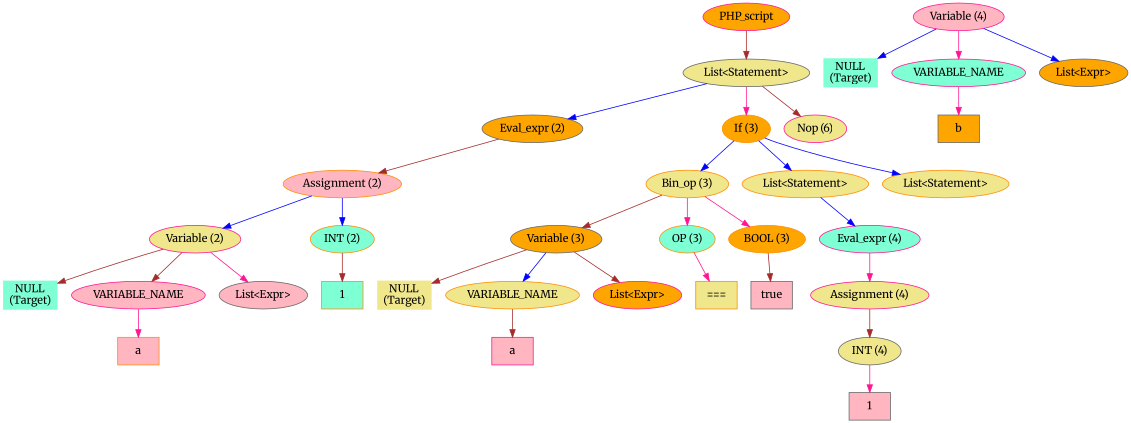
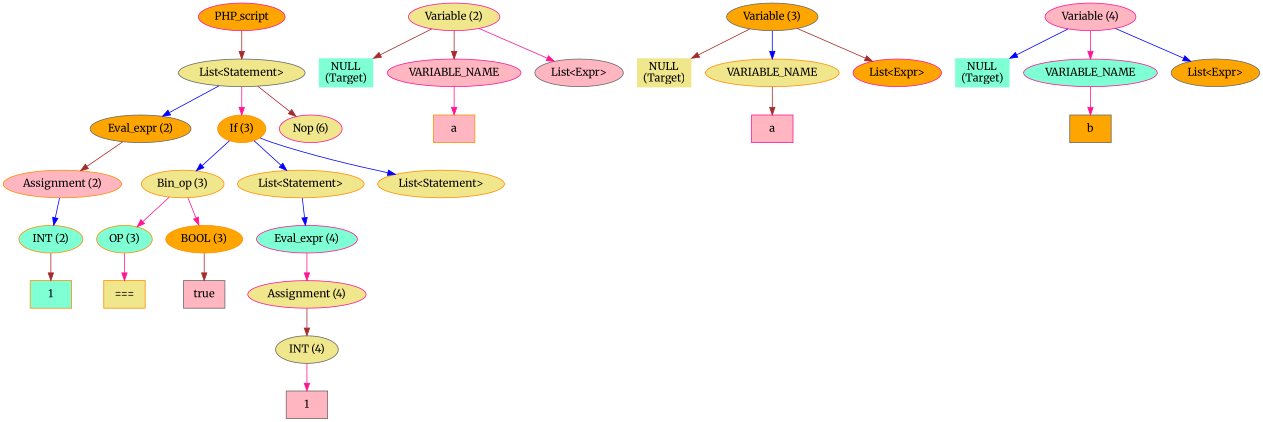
(626, 210) -> none
(271, 211) -> none
